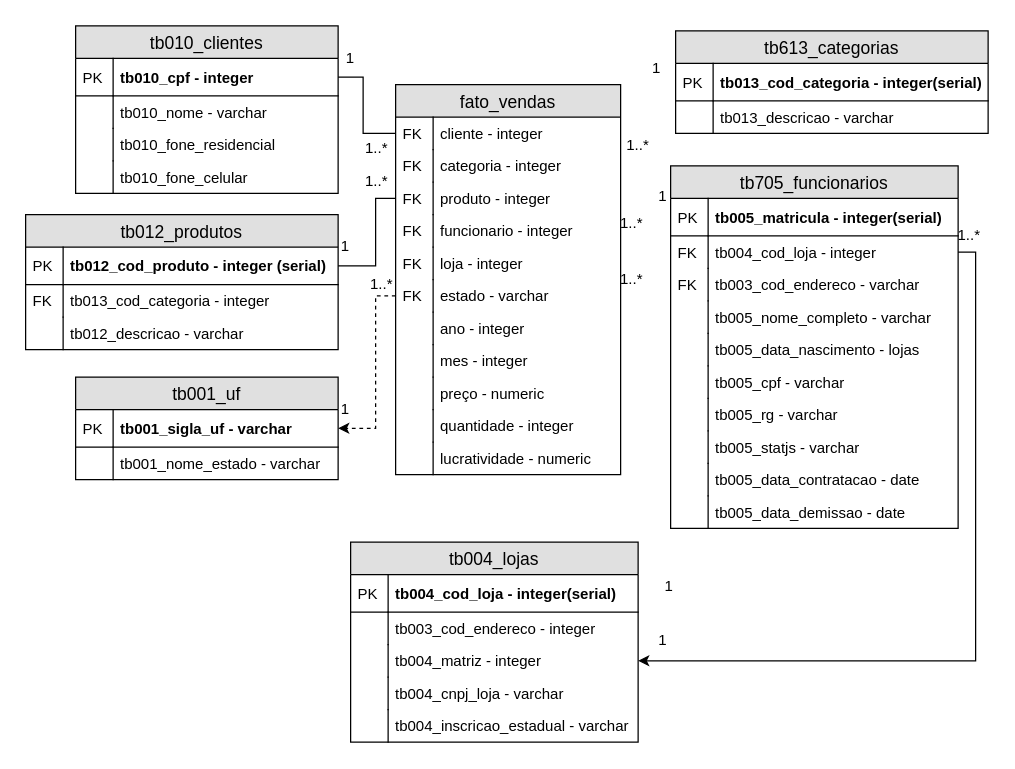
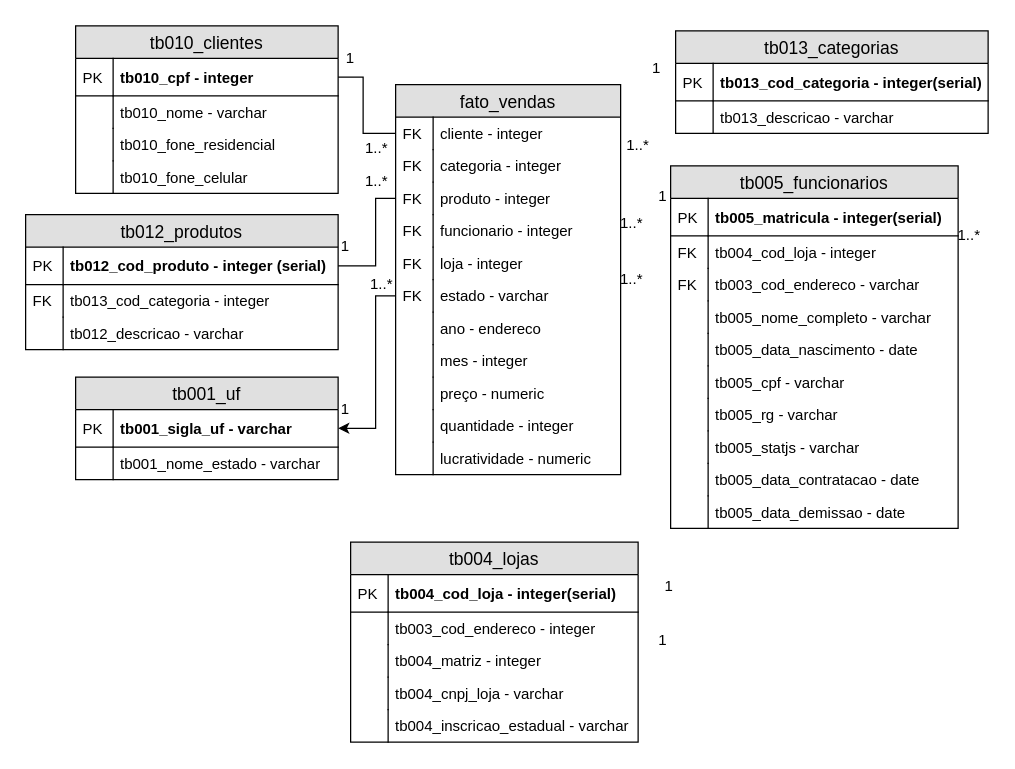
(831, 48) -> (831, 48)
(814, 183) -> (814, 183)
(489, 329) -> (495, 329)
(829, 350) -> (827, 350)
(376, 368) -> (376, 368)
(976, 614) -> none
